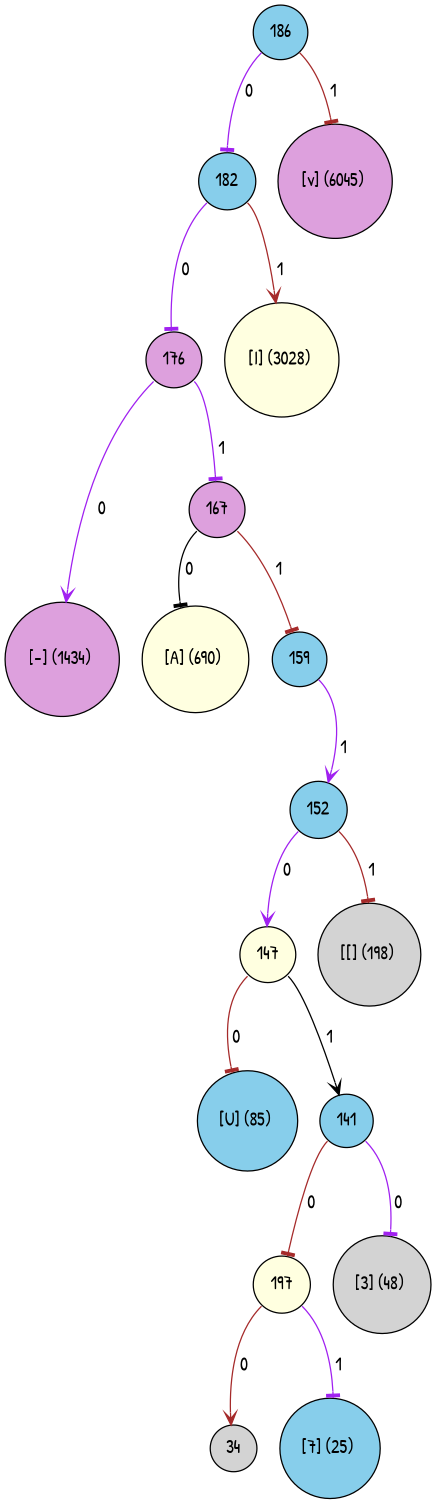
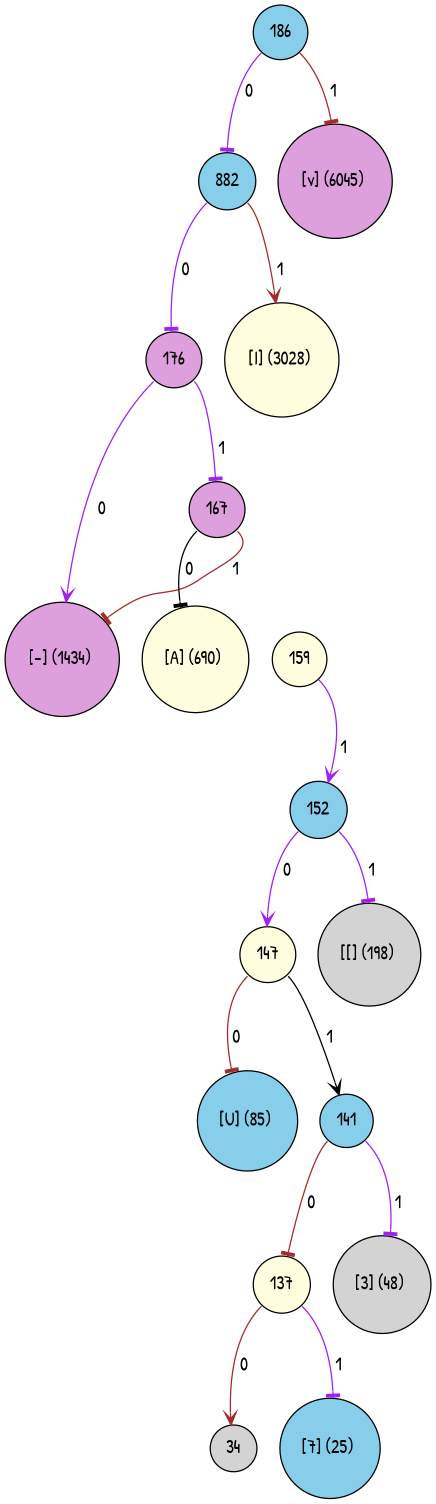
(227, 181) -> (227, 181)
(269, 576) -> (188, 586)
(300, 659) -> (300, 659)
(358, 862) -> (358, 862)
(397, 1204) -> (397, 1204)
(282, 1285) -> (282, 1285)
